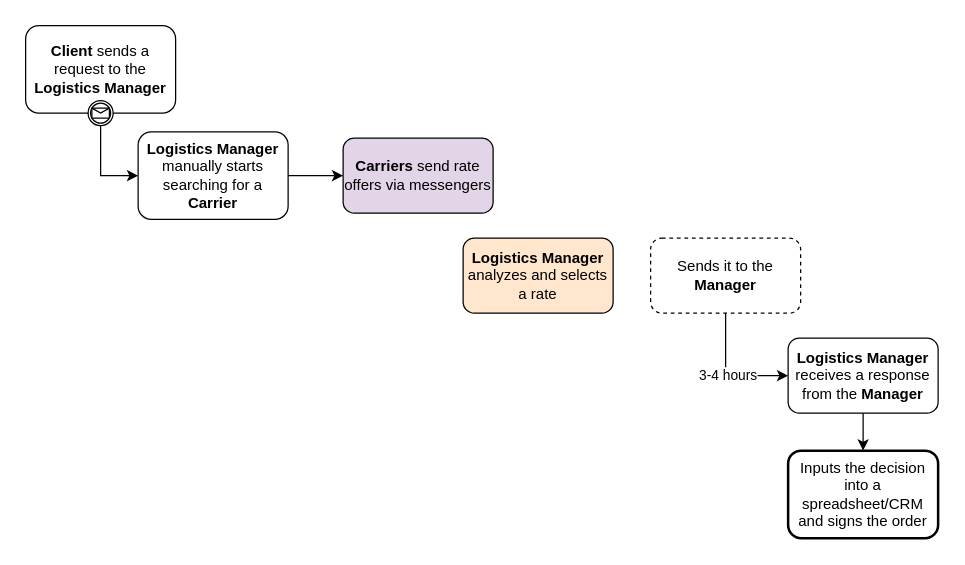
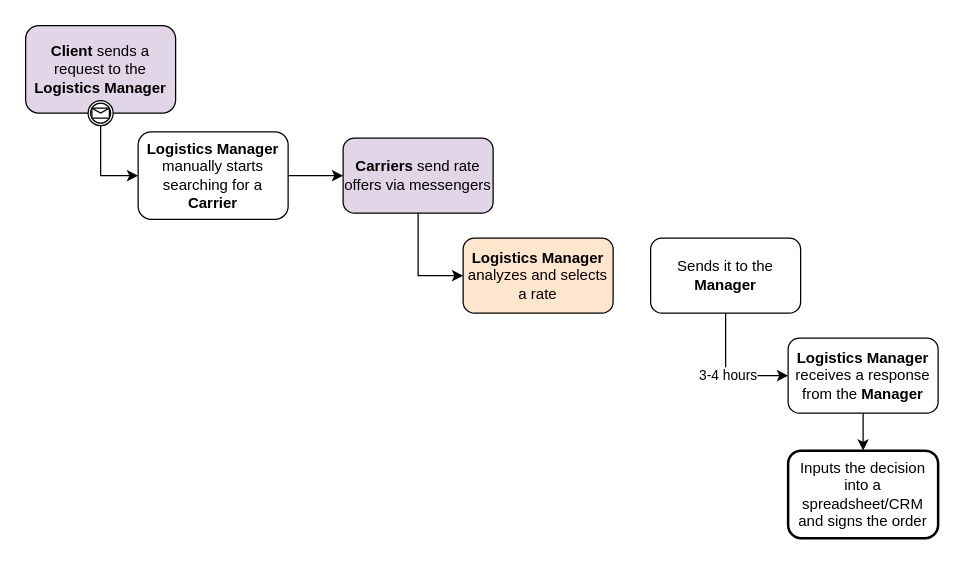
(101, 69) -> (101, 69)
none -> (418, 263)
(726, 276) -> (726, 276)
